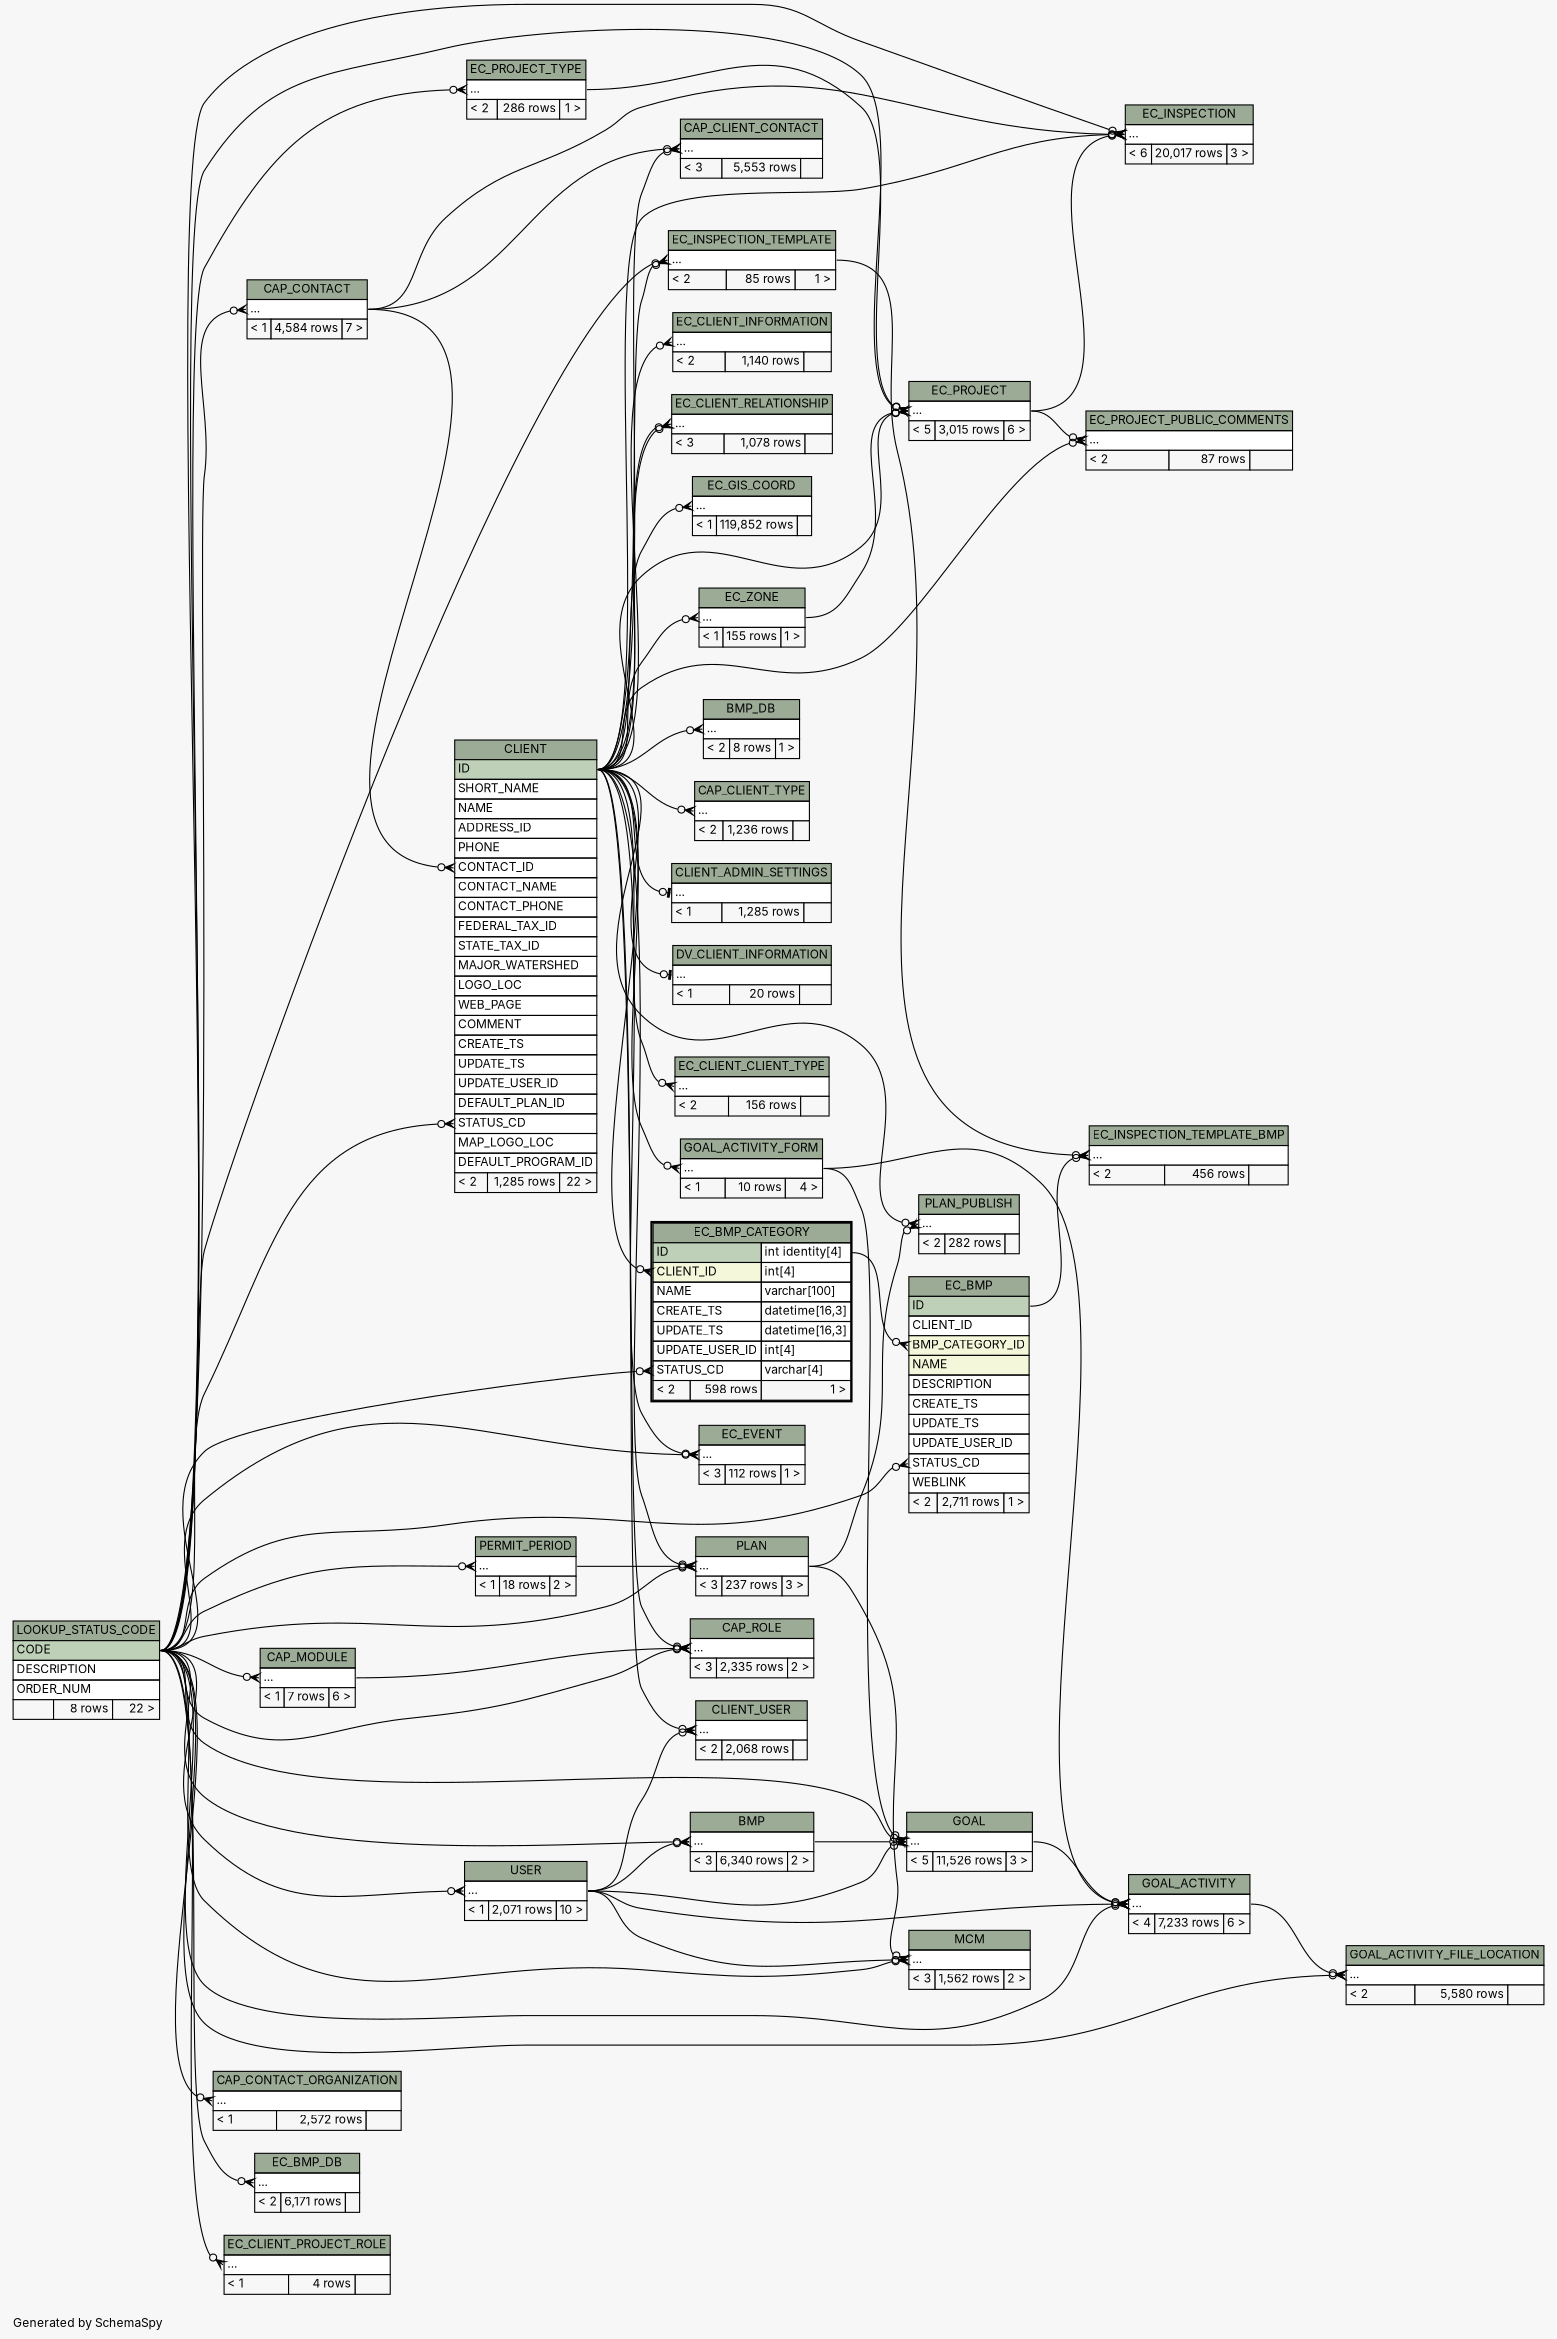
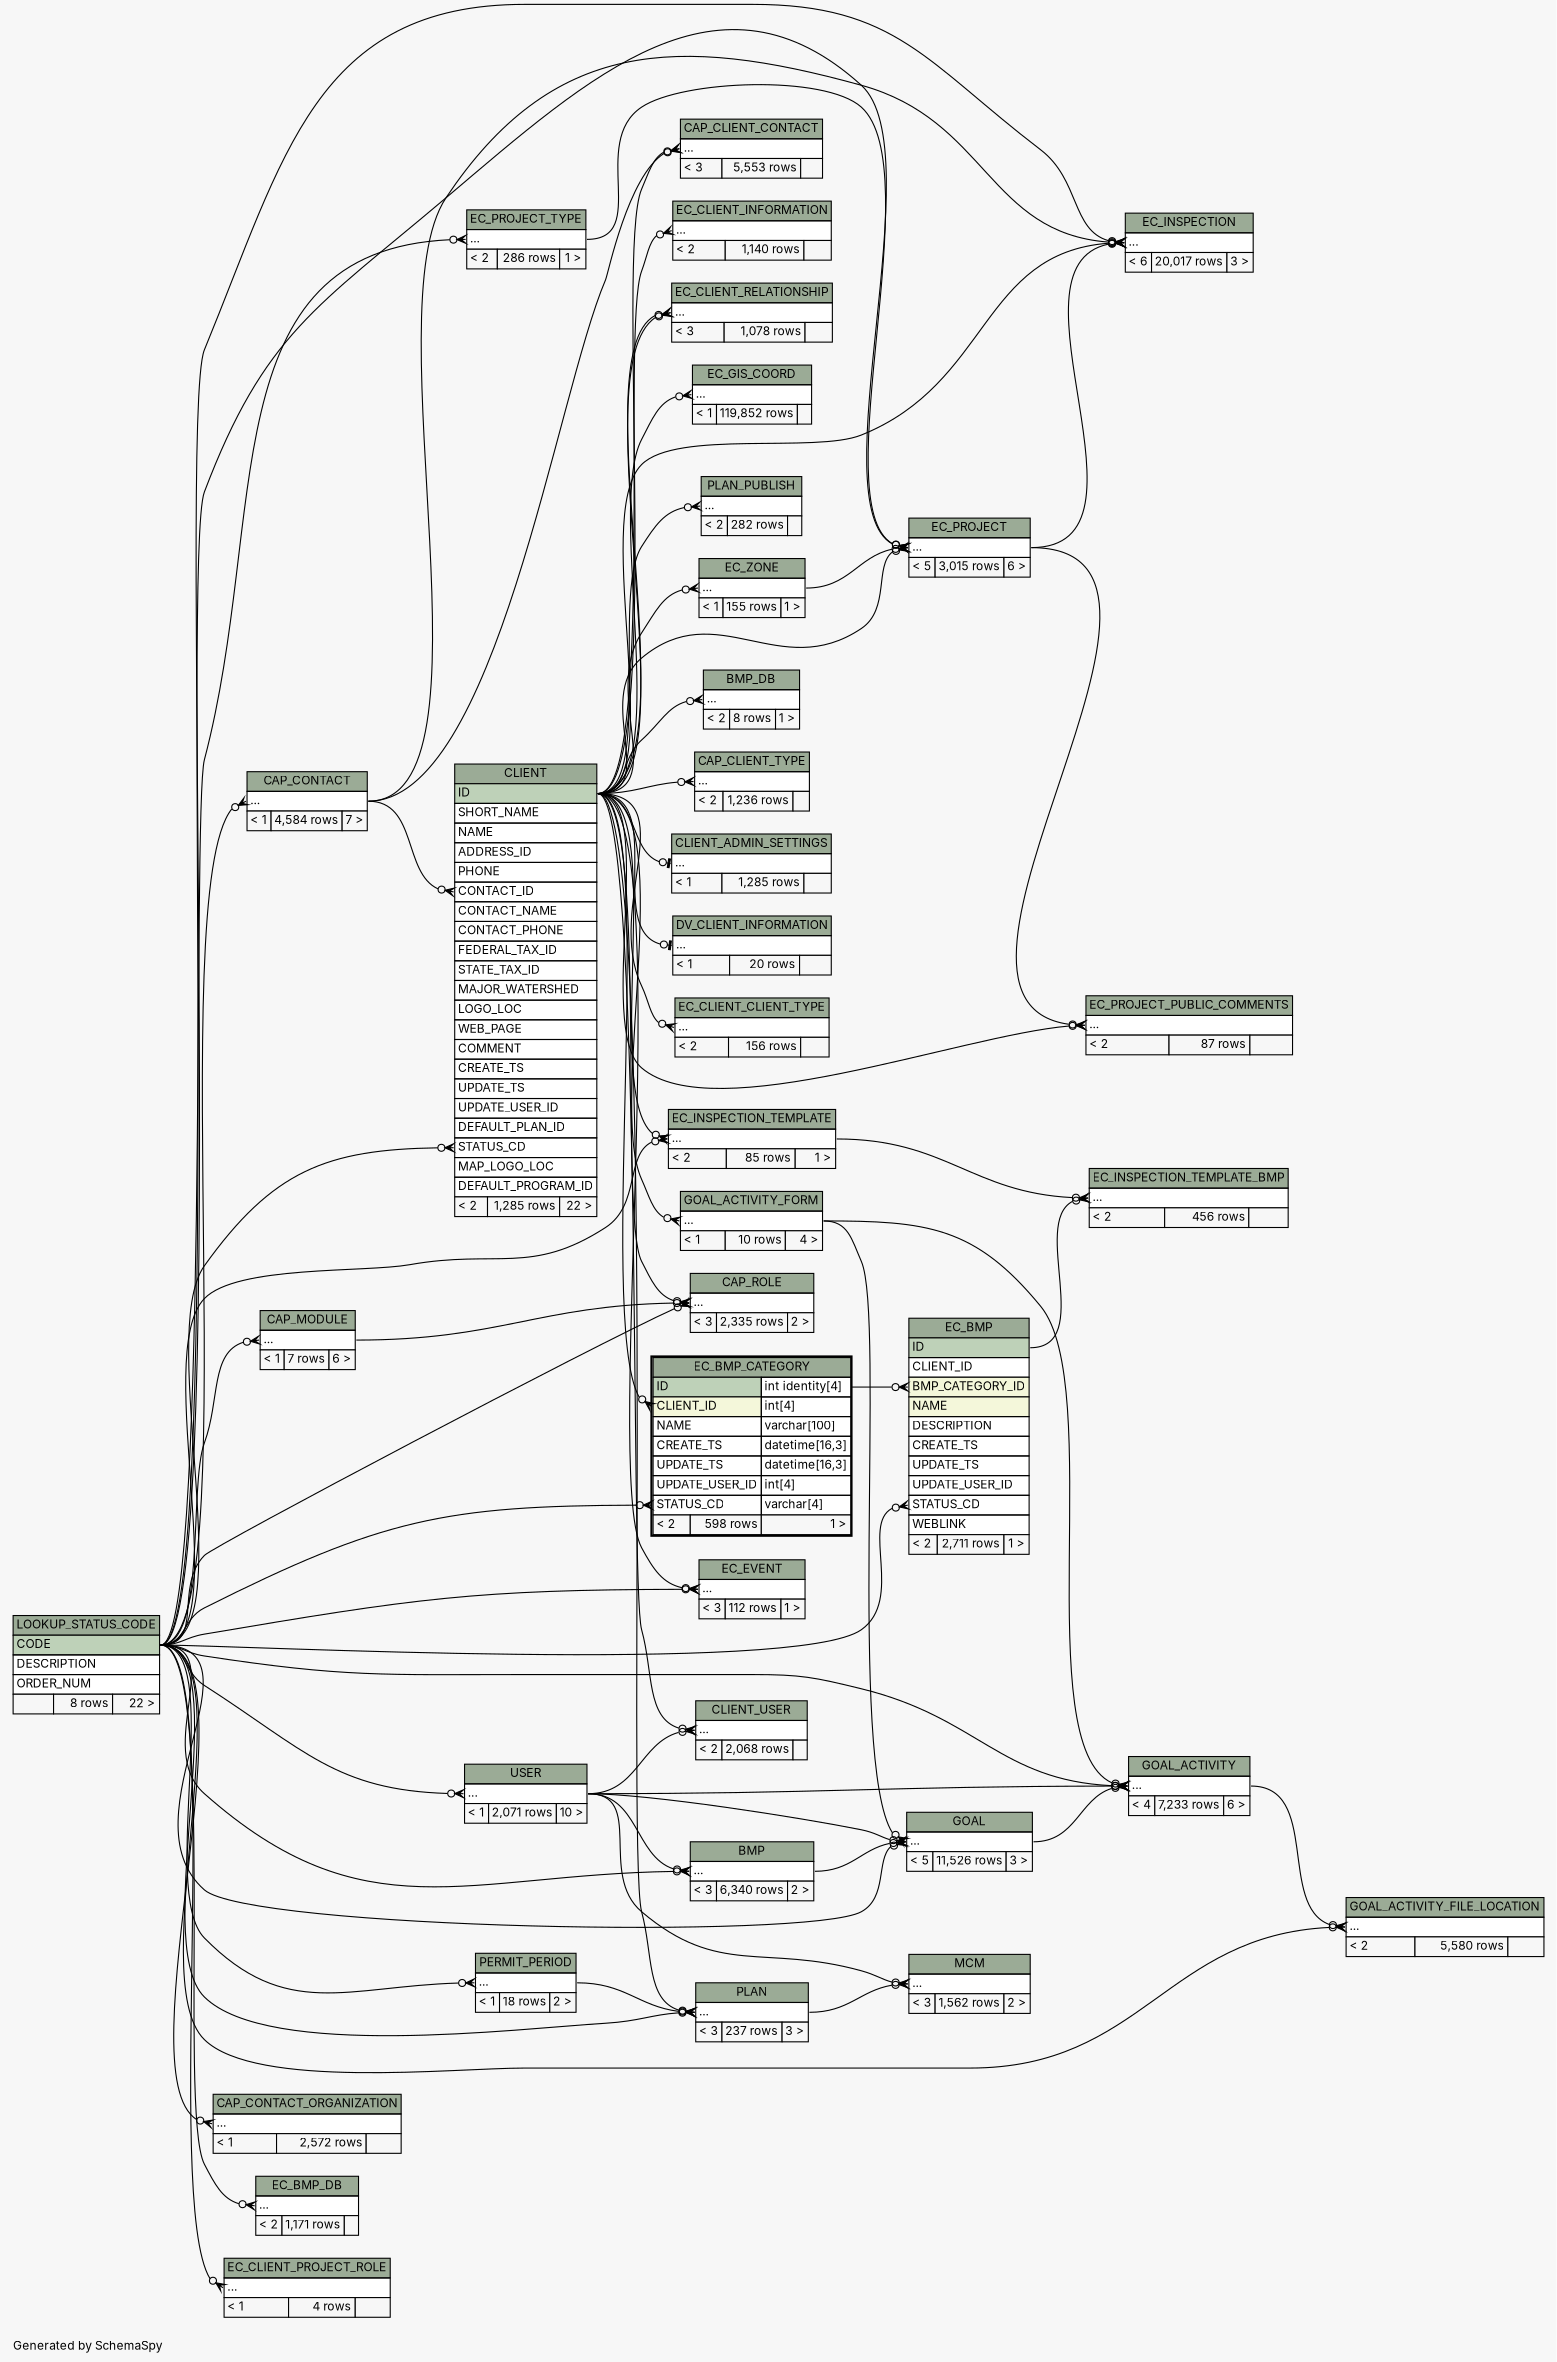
(881, 1412) -> none
(406, 1981) -> none
(313, 2202) -> (313, 2225)
